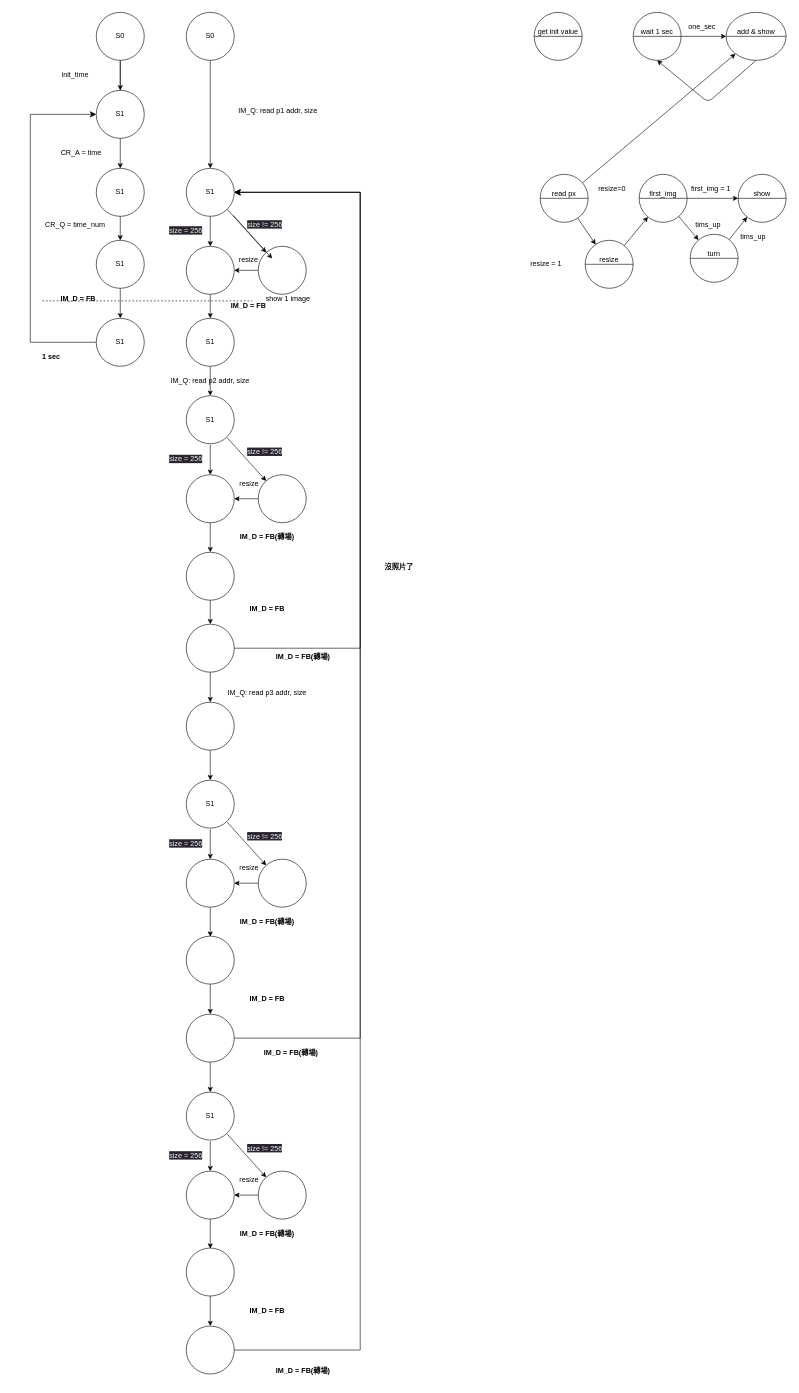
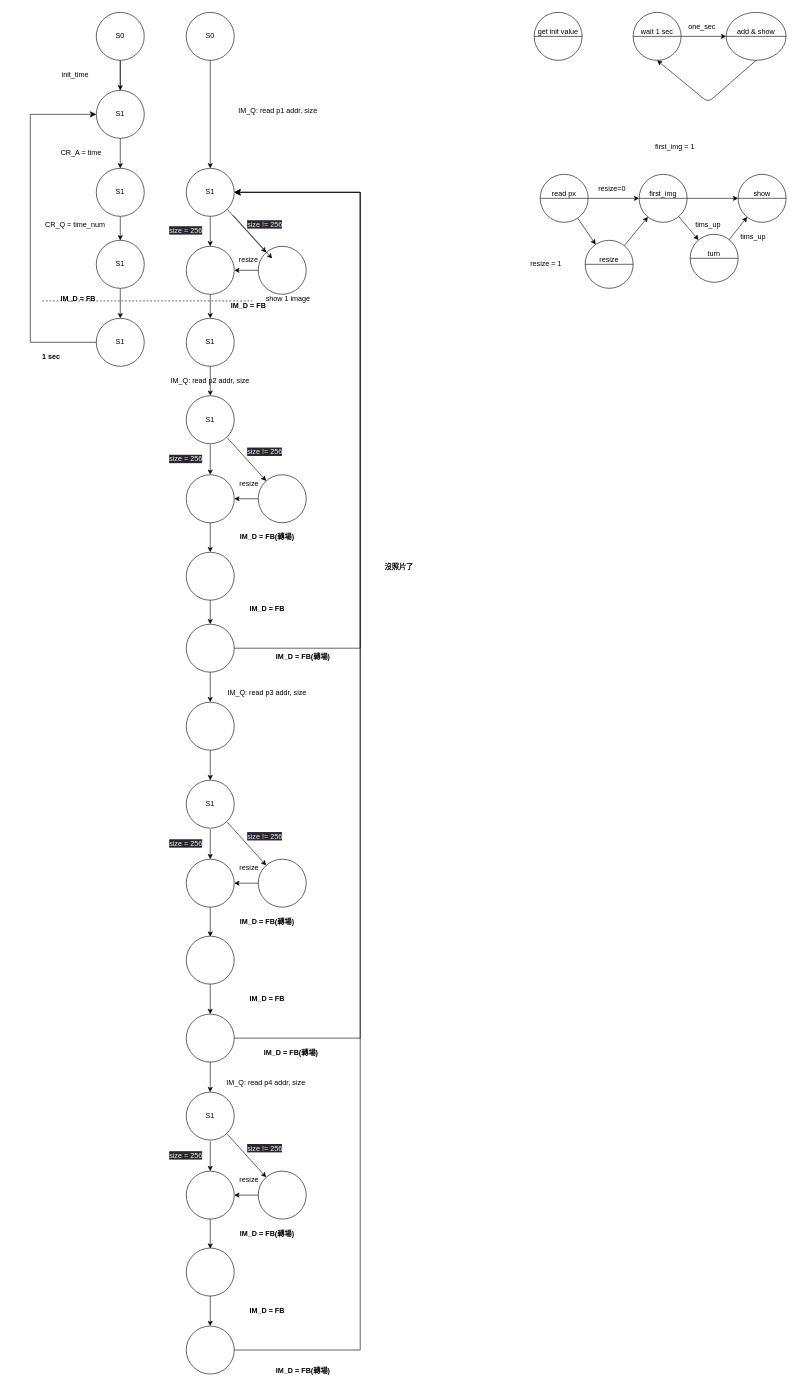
(658, 119) -> (633, 198)
(711, 189) -> (675, 147)
none -> (266, 1083)
